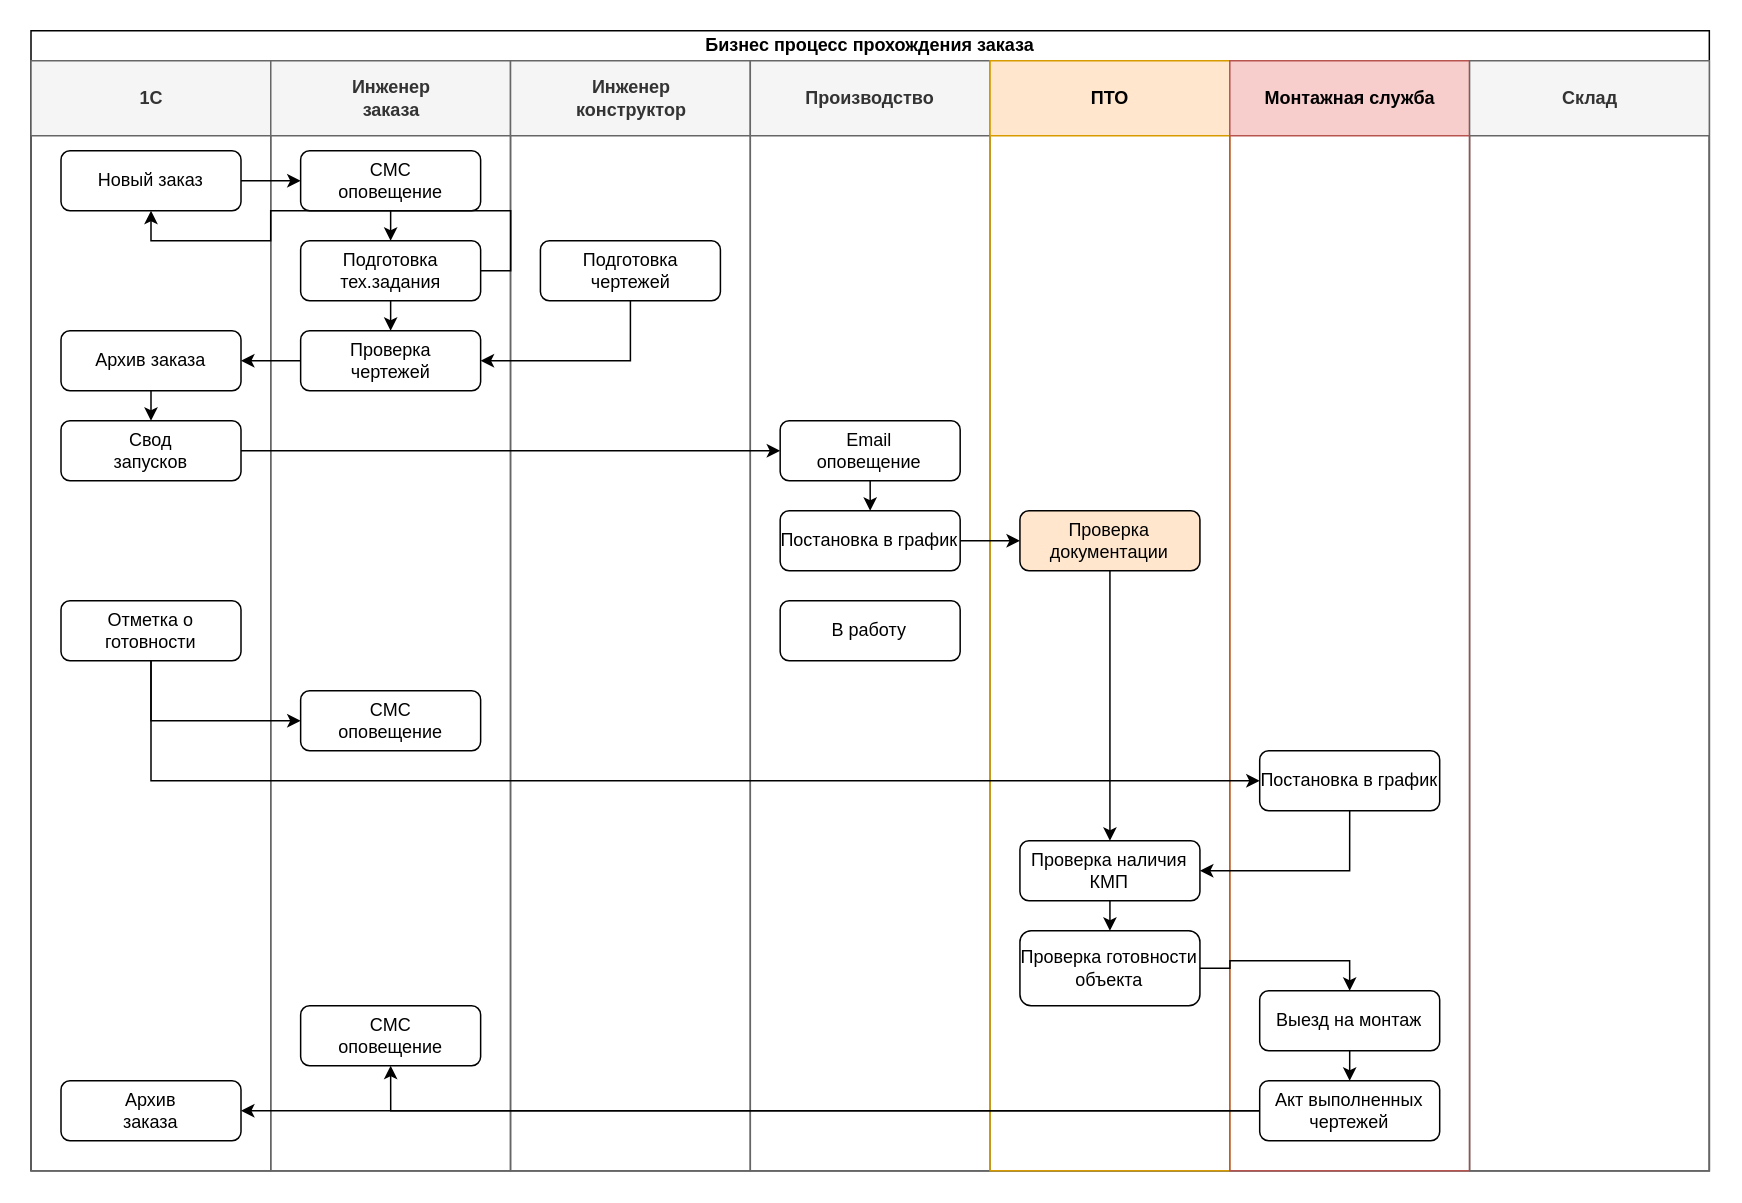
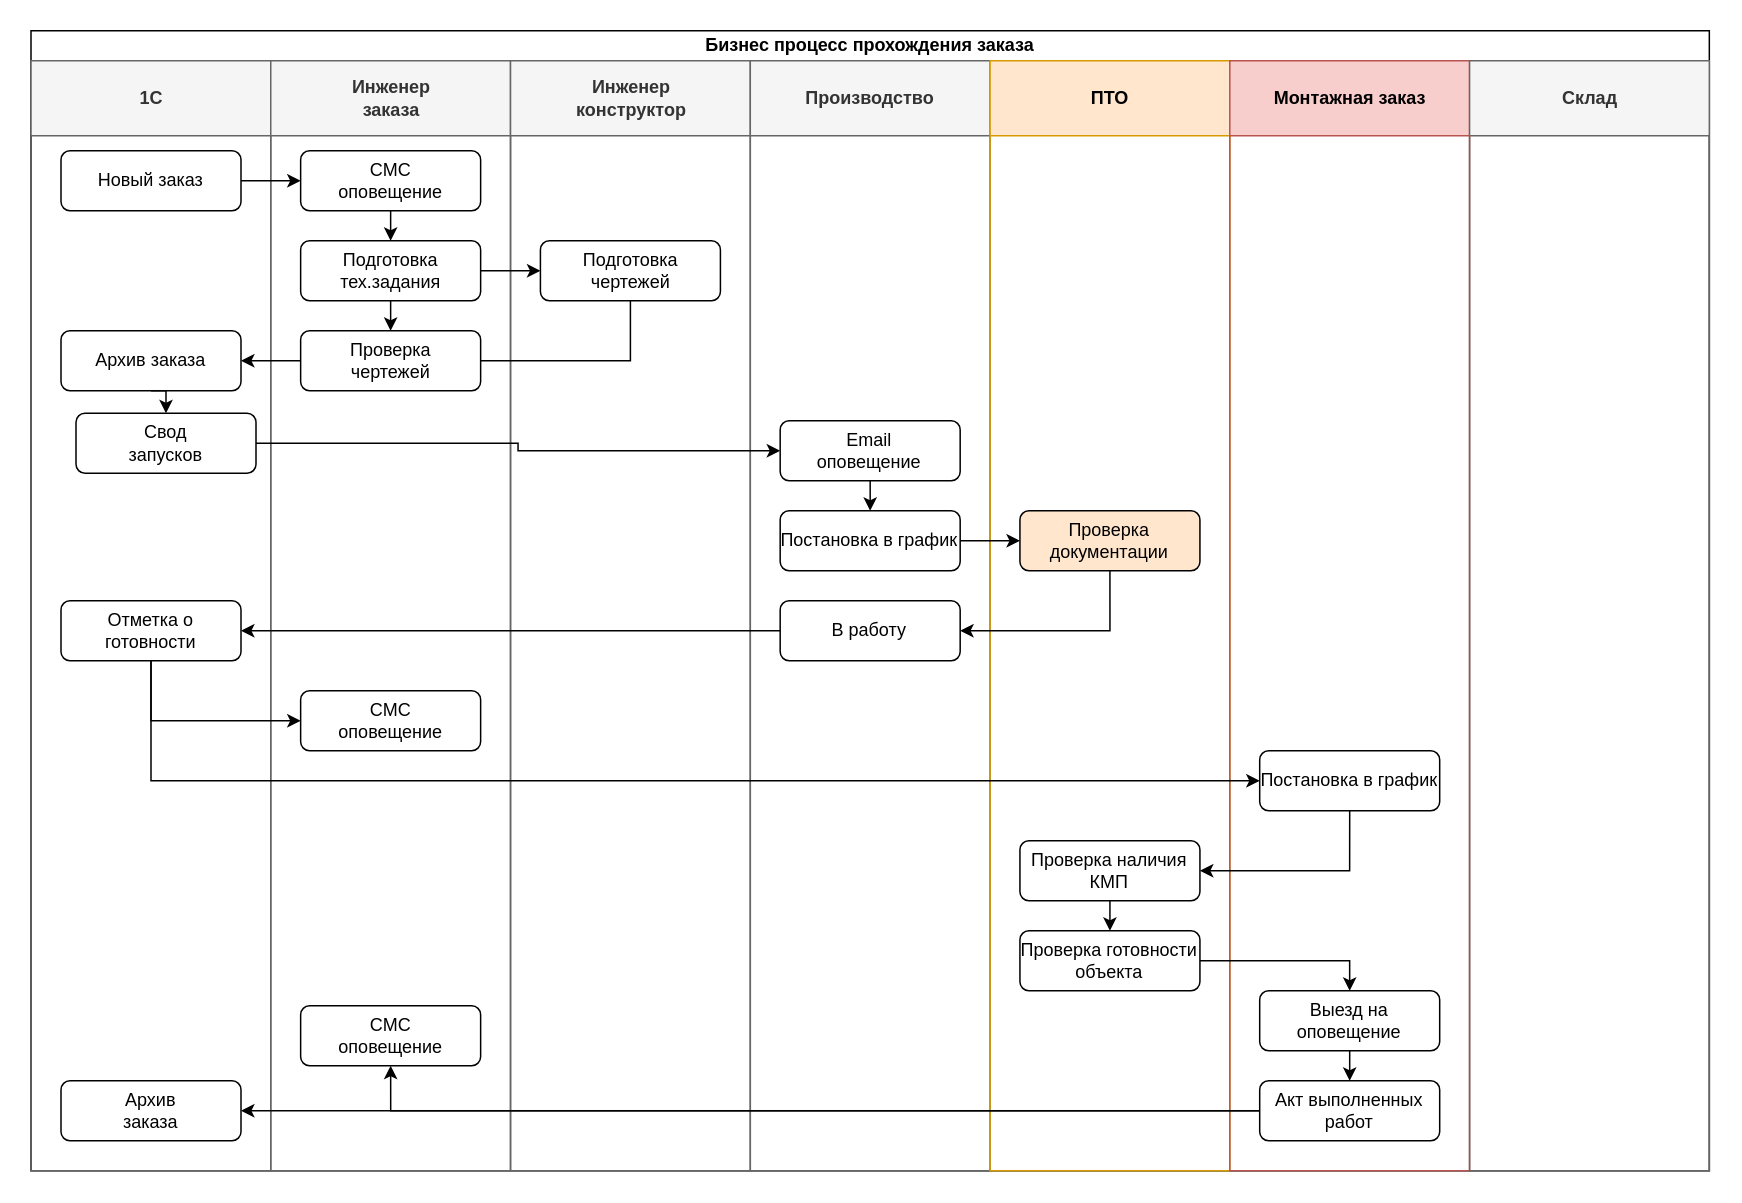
(1350, 98) -> (1350, 98)
(199, 241) -> (522, 271)
(492, 361) -> (487, 361)
(151, 451) -> (166, 443)
none -> (516, 631)
(1110, 729) -> (1042, 631)
(1110, 968) -> (1110, 961)
(1349, 1021) -> (1349, 1021)
(1349, 1111) -> (1349, 1111)
